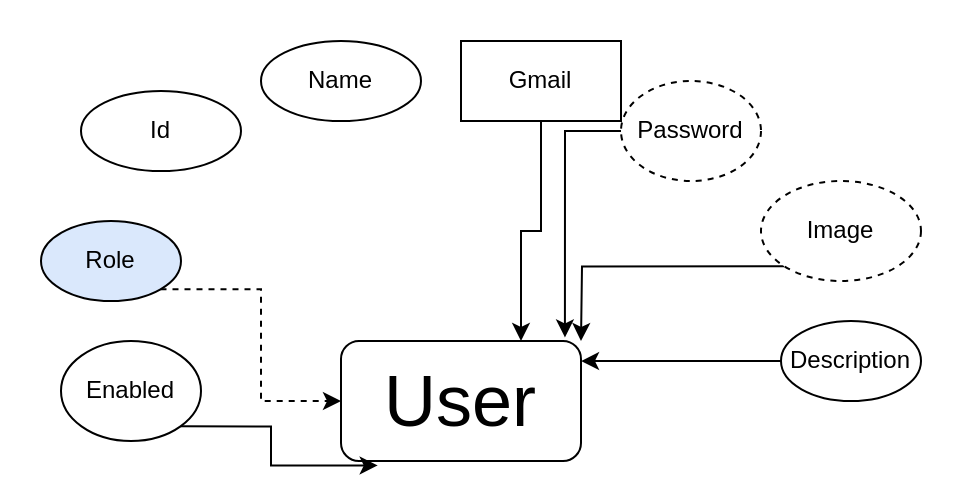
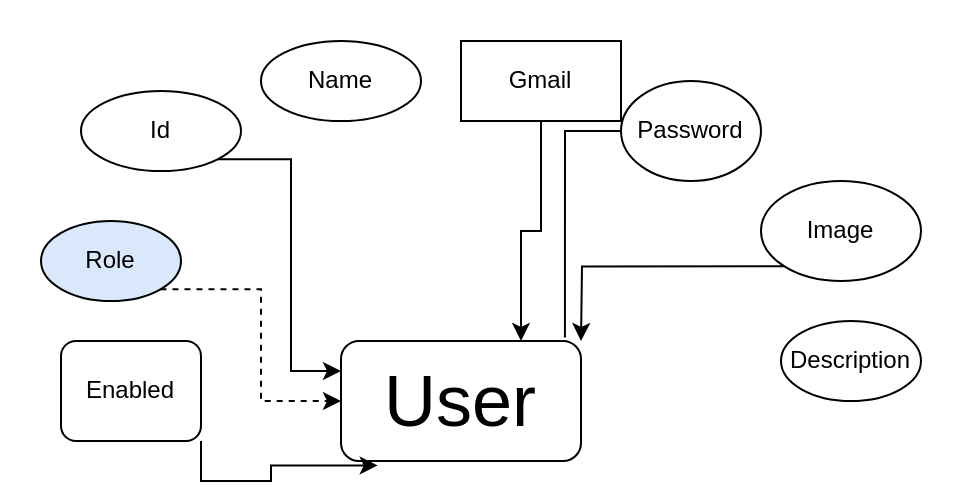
(691, 131) -> (691, 131)
(841, 231) -> (841, 231)
none -> (291, 247)
(565, 322) -> (565, 328)
(688, 361) -> none
(131, 391) -> (131, 391)
